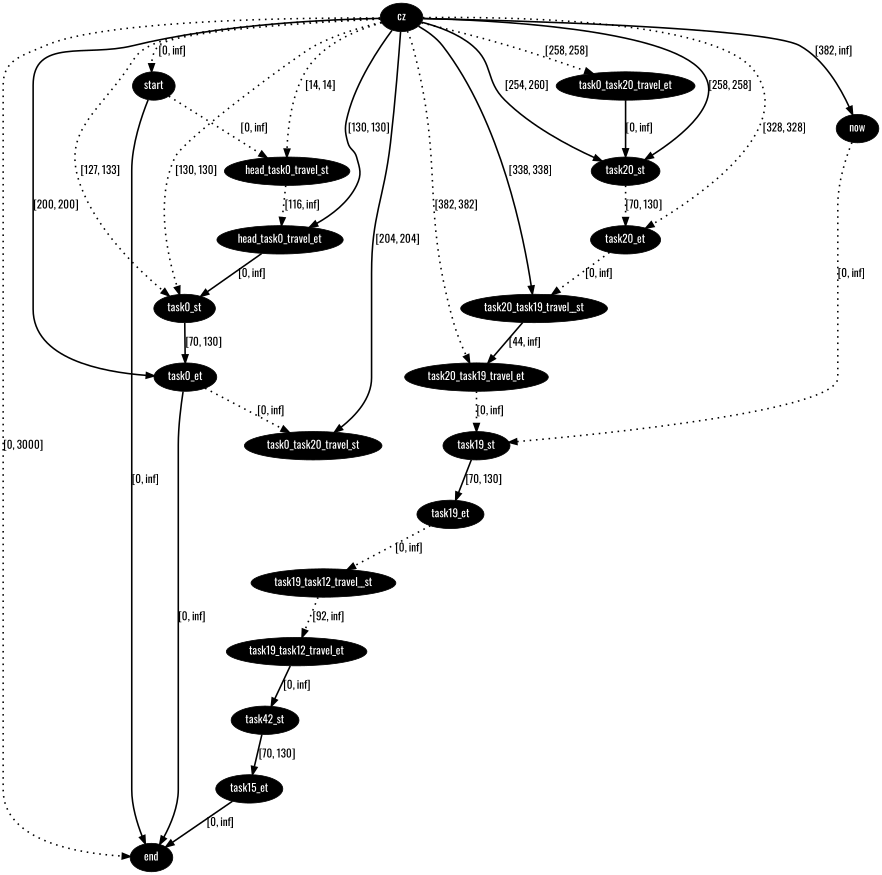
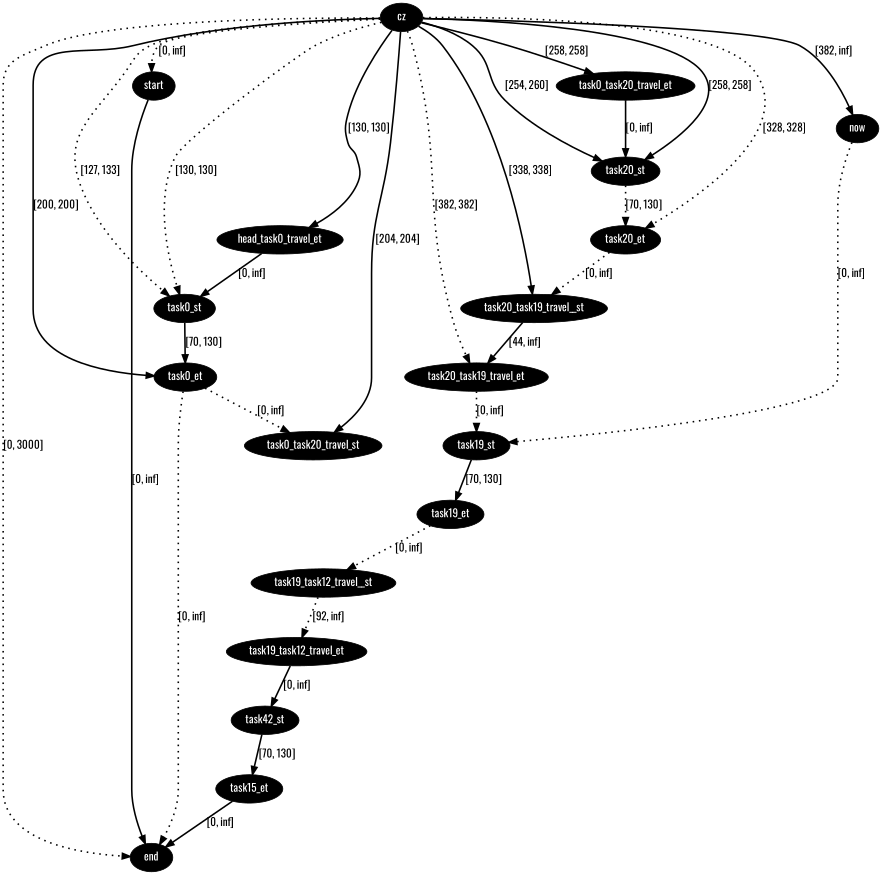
(504, 44) -> (504, 44)
(287, 171) -> none
(178, 615) -> (178, 615)
